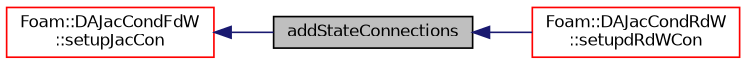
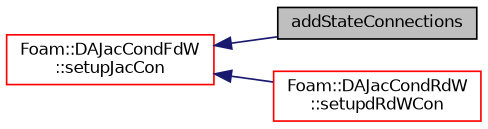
(511, 32) -> (252, 79)
